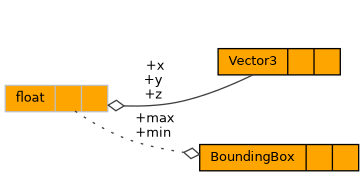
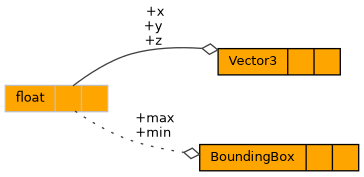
(191, 99) -> (133, 53)
